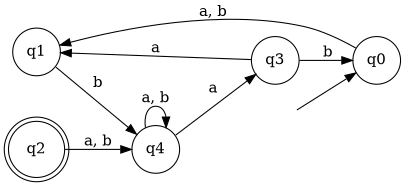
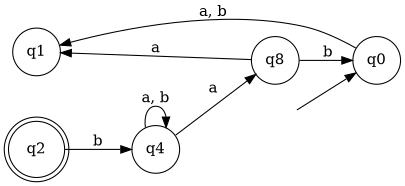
(275, 60) -> (275, 60)
(92, 97) -> none
(98, 141) -> (98, 141)
